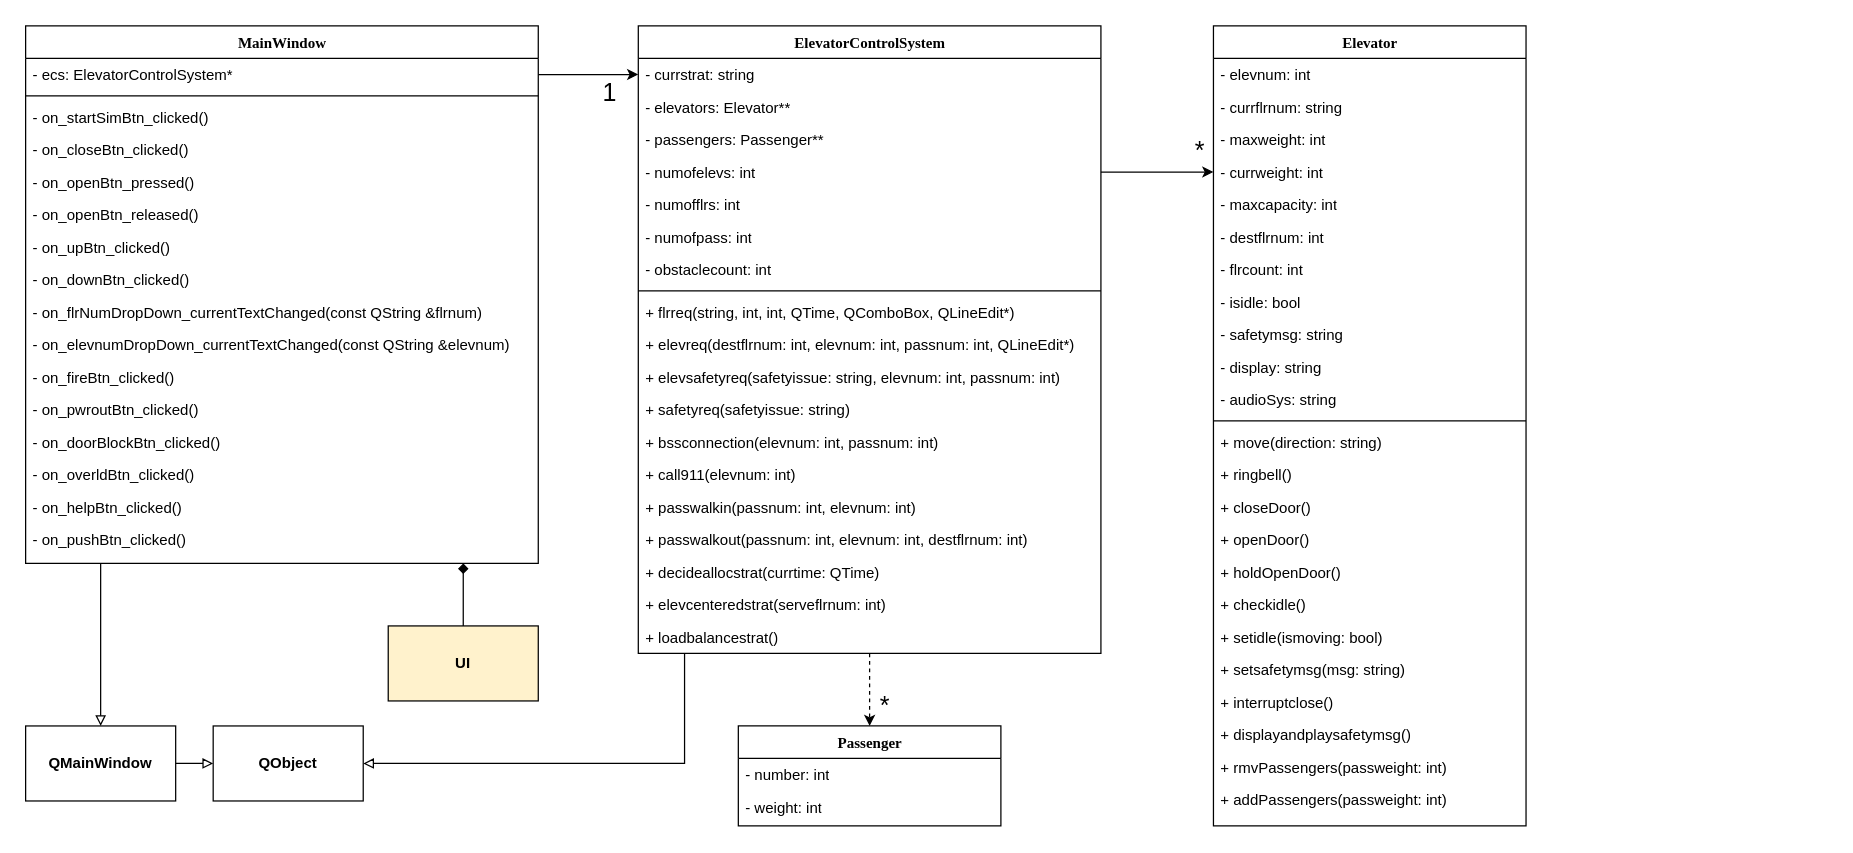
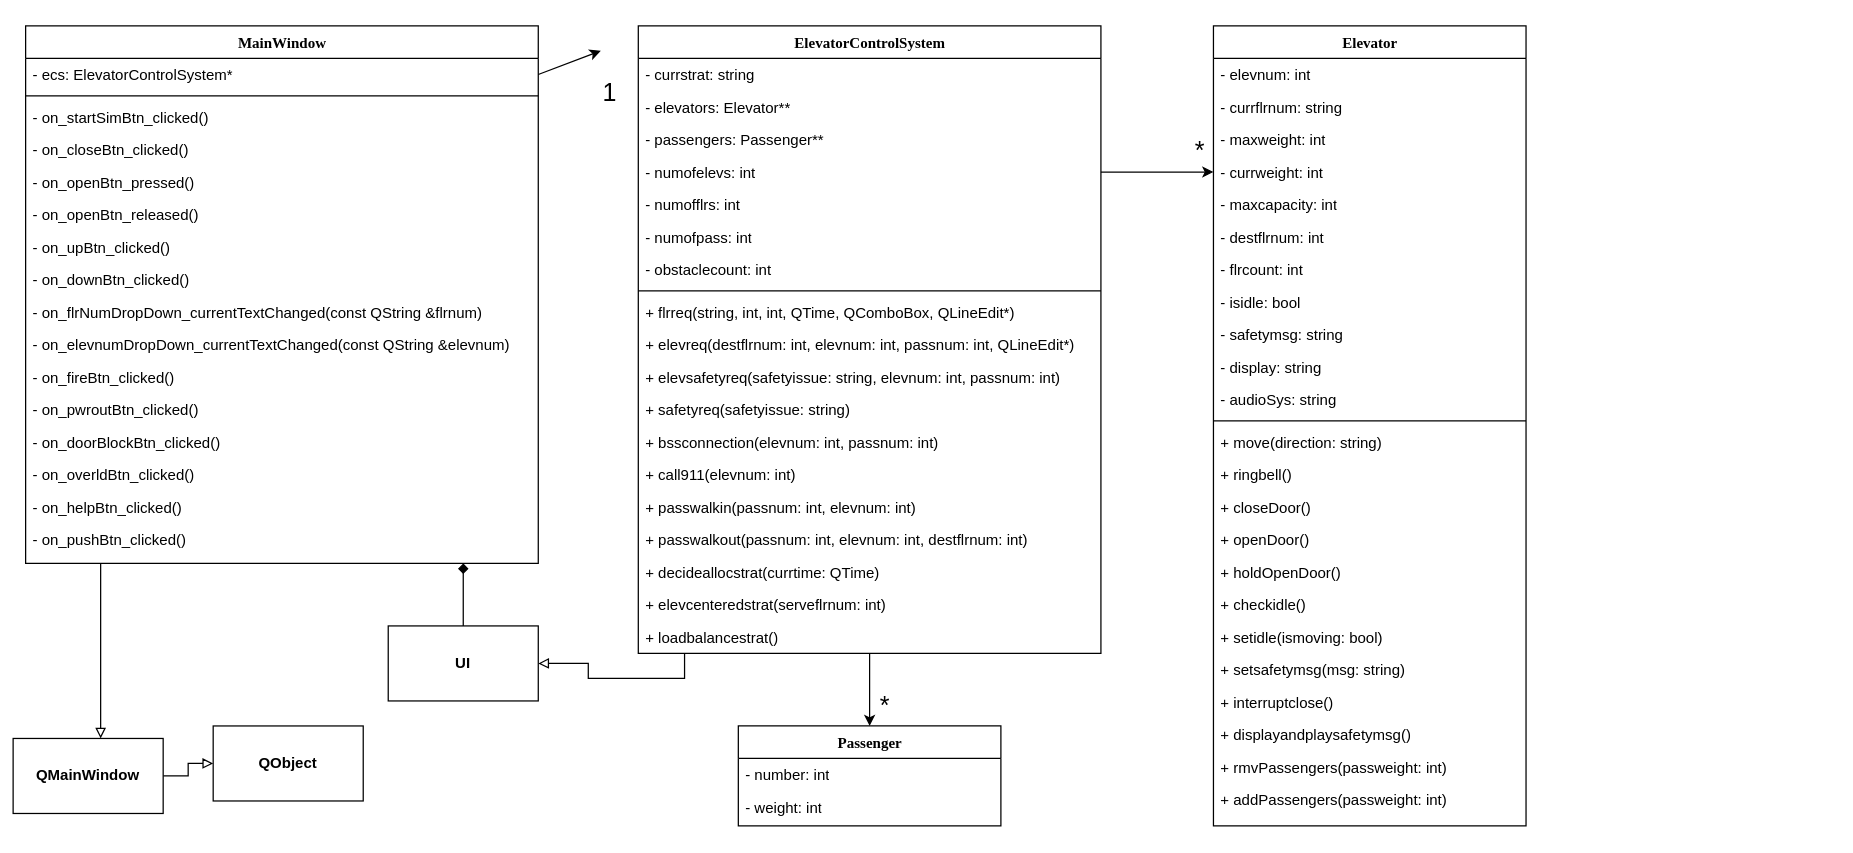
(584, 74) -> (566, 64)
(463, 663) -> (463, 663)
(869, 684) -> (869, 684)
(101, 763) -> (88, 776)
(572, 763) -> (610, 678)
